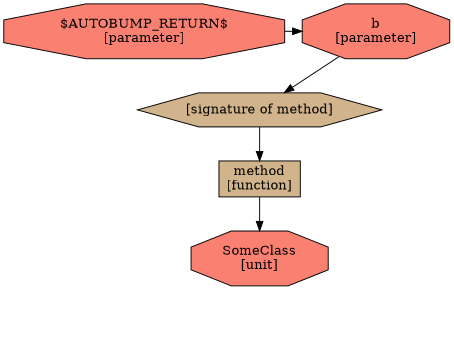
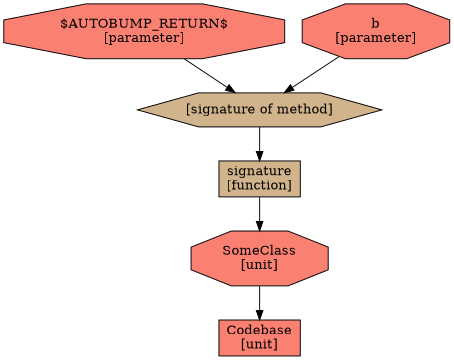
(289, 31) -> (206, 73)
(260, 179) -> (260, 179)
none -> (260, 338)
